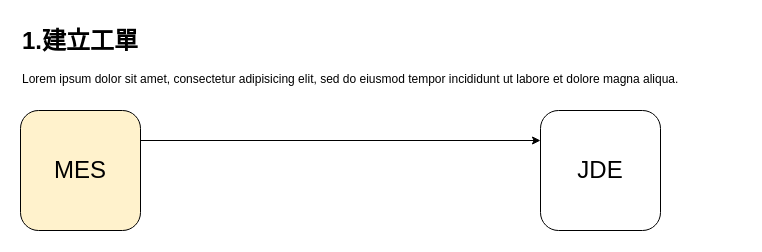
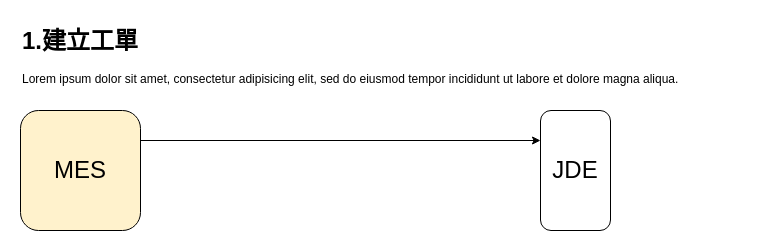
(601, 171) -> (576, 171)
